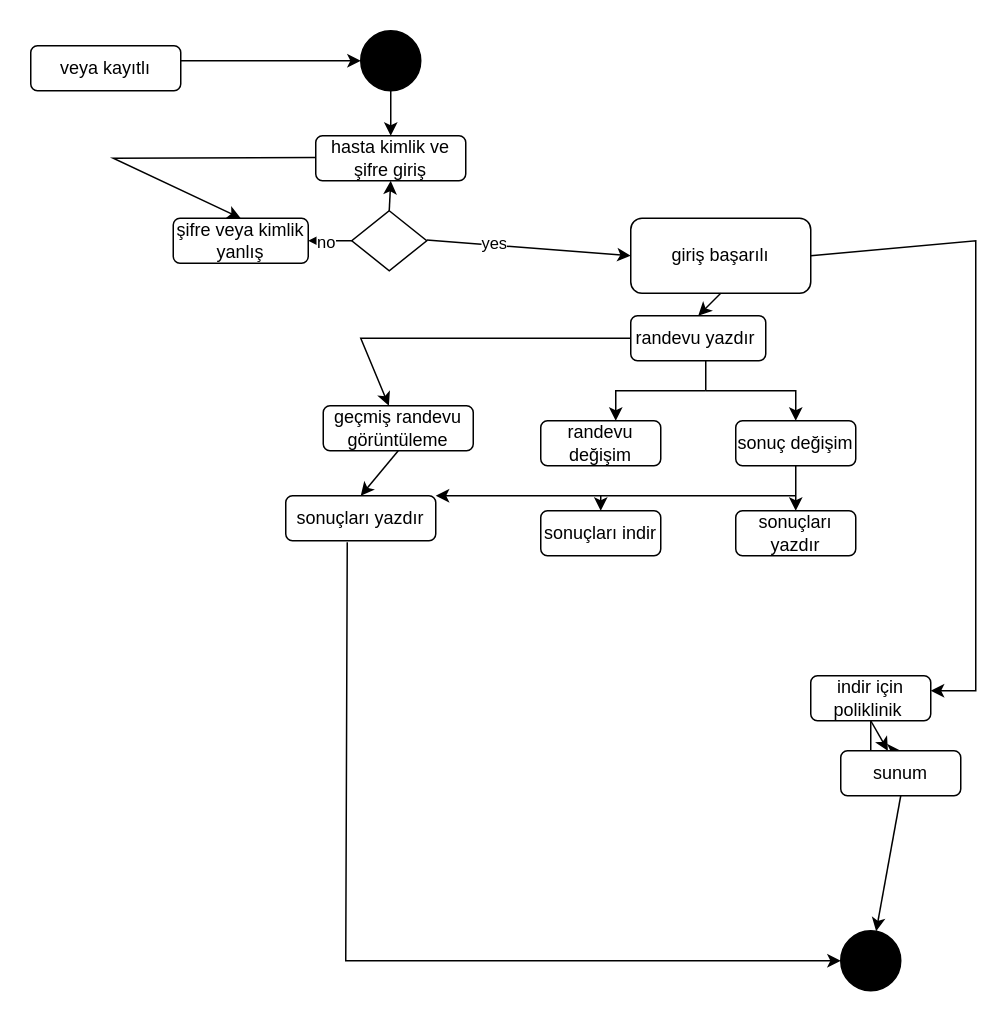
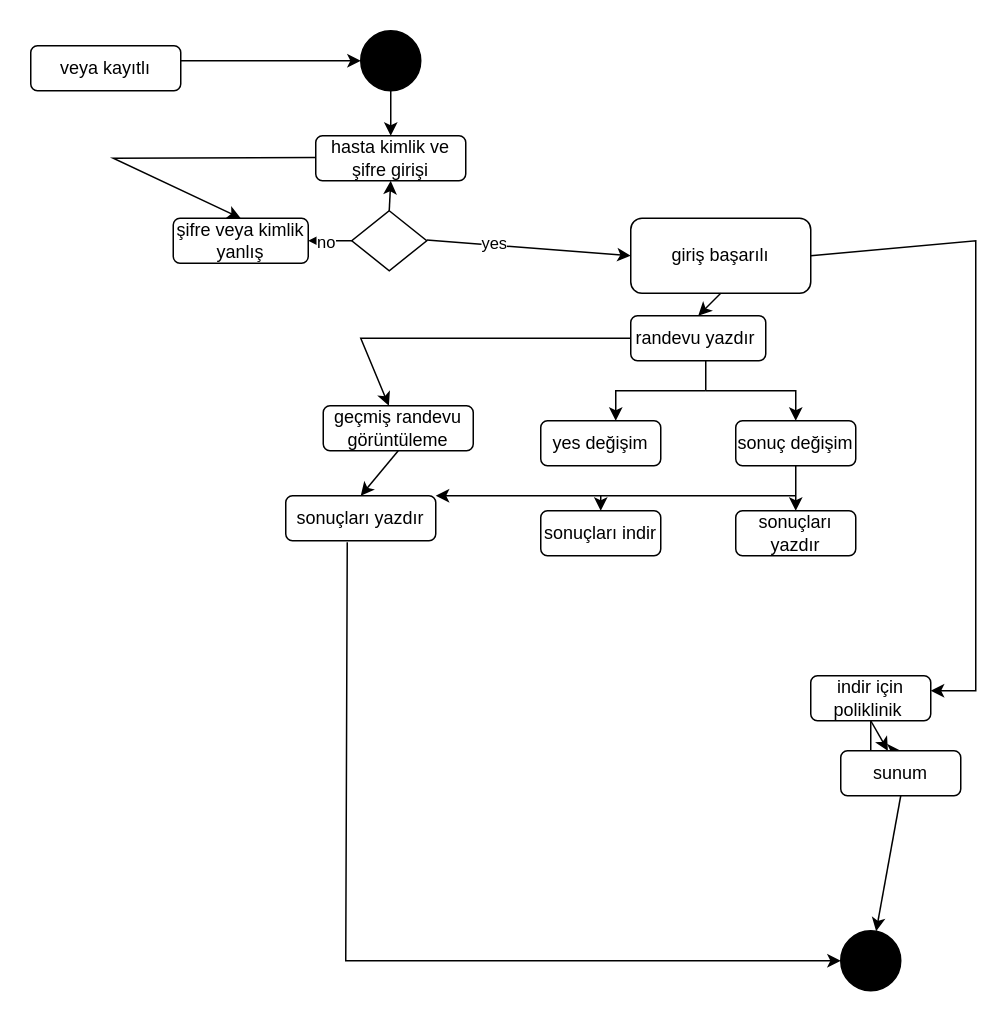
(391, 158) -> (391, 158)
(601, 443) -> (601, 443)
